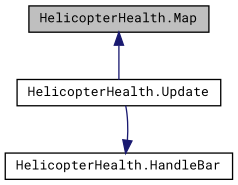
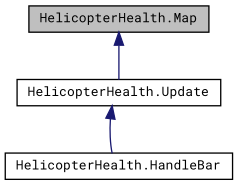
(128, 123) -> (110, 136)
